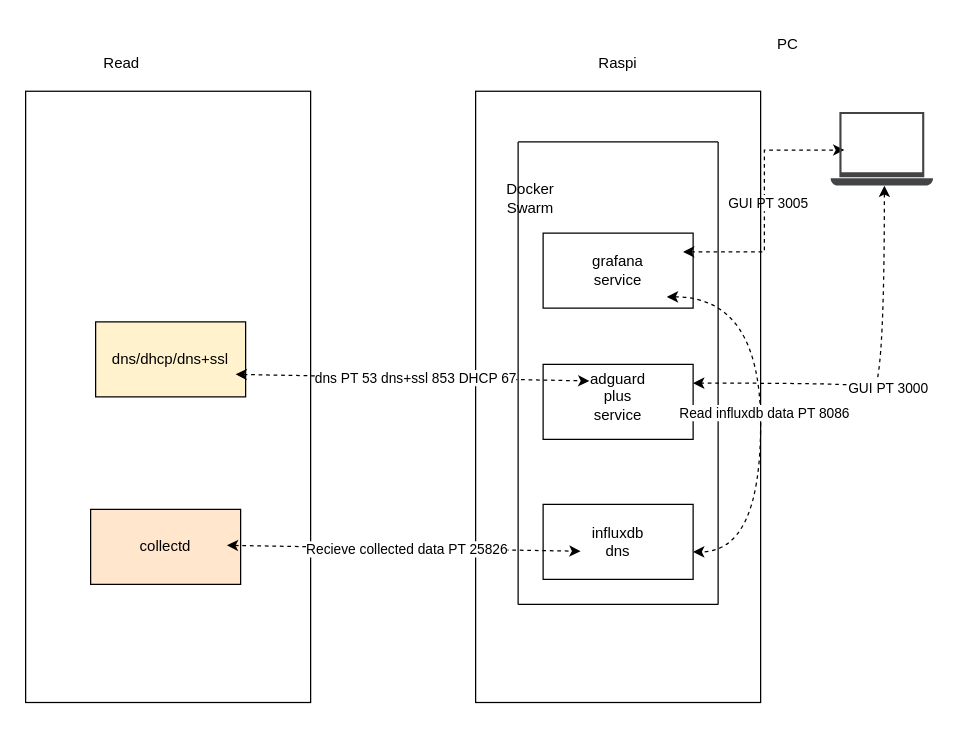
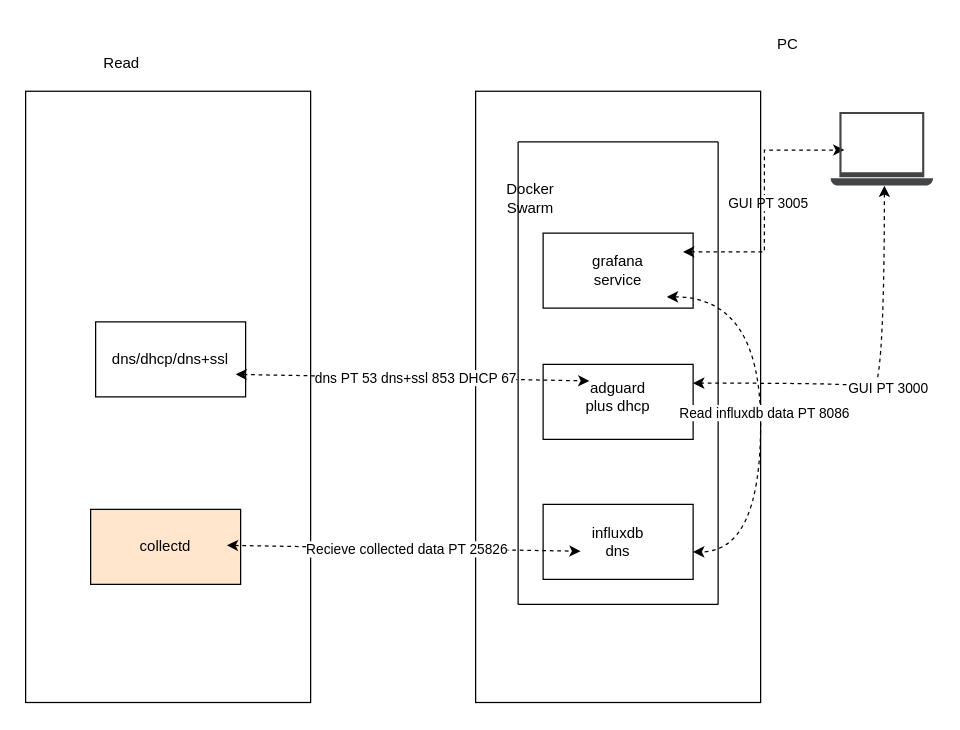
(618, 63) -> none
(171, 359) -> (171, 359)
(618, 397) -> (618, 397)
